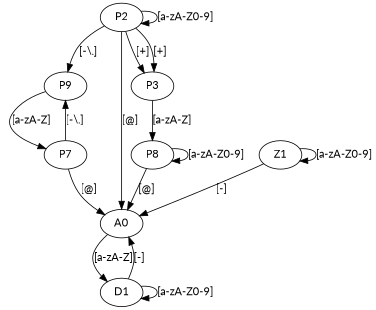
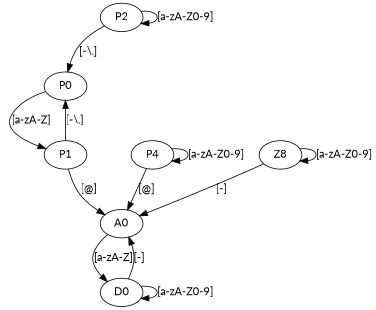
(66, 86) -> (66, 86)
(152, 86) -> none
(122, 117) -> none
(66, 155) -> (66, 155)
(152, 155) -> (152, 155)
(280, 155) -> (280, 155)
(122, 292) -> (122, 292)
